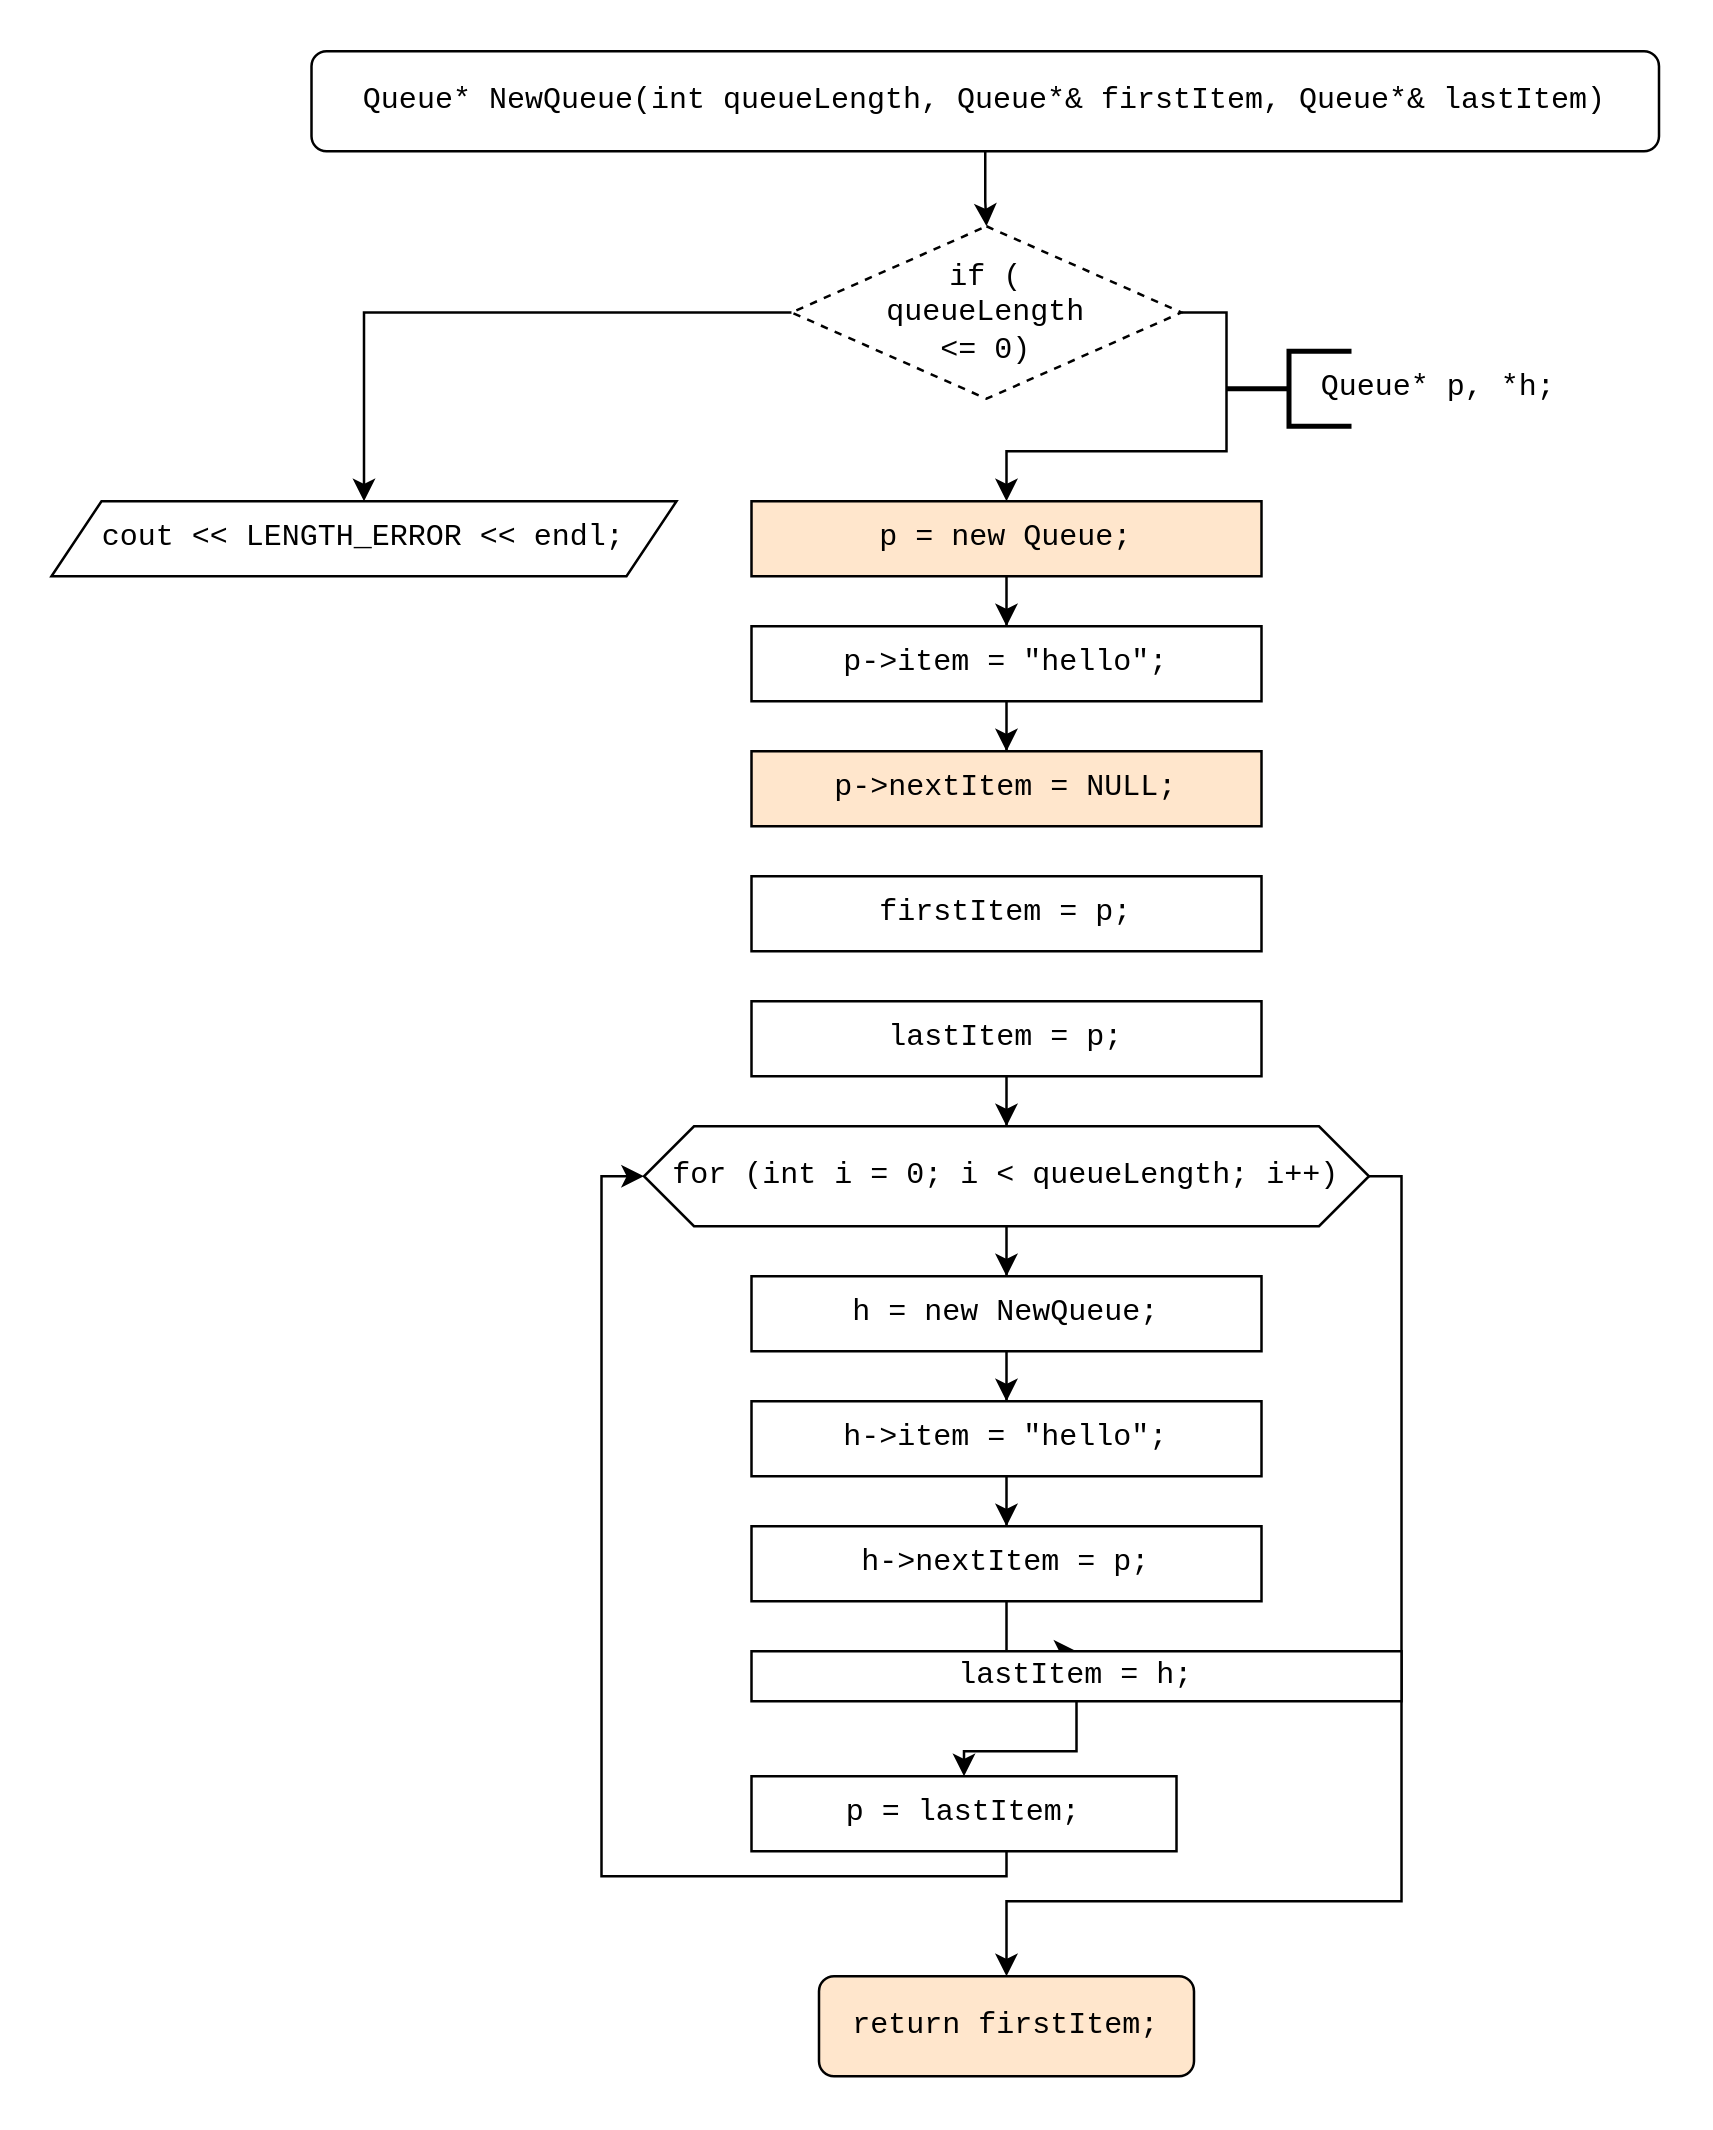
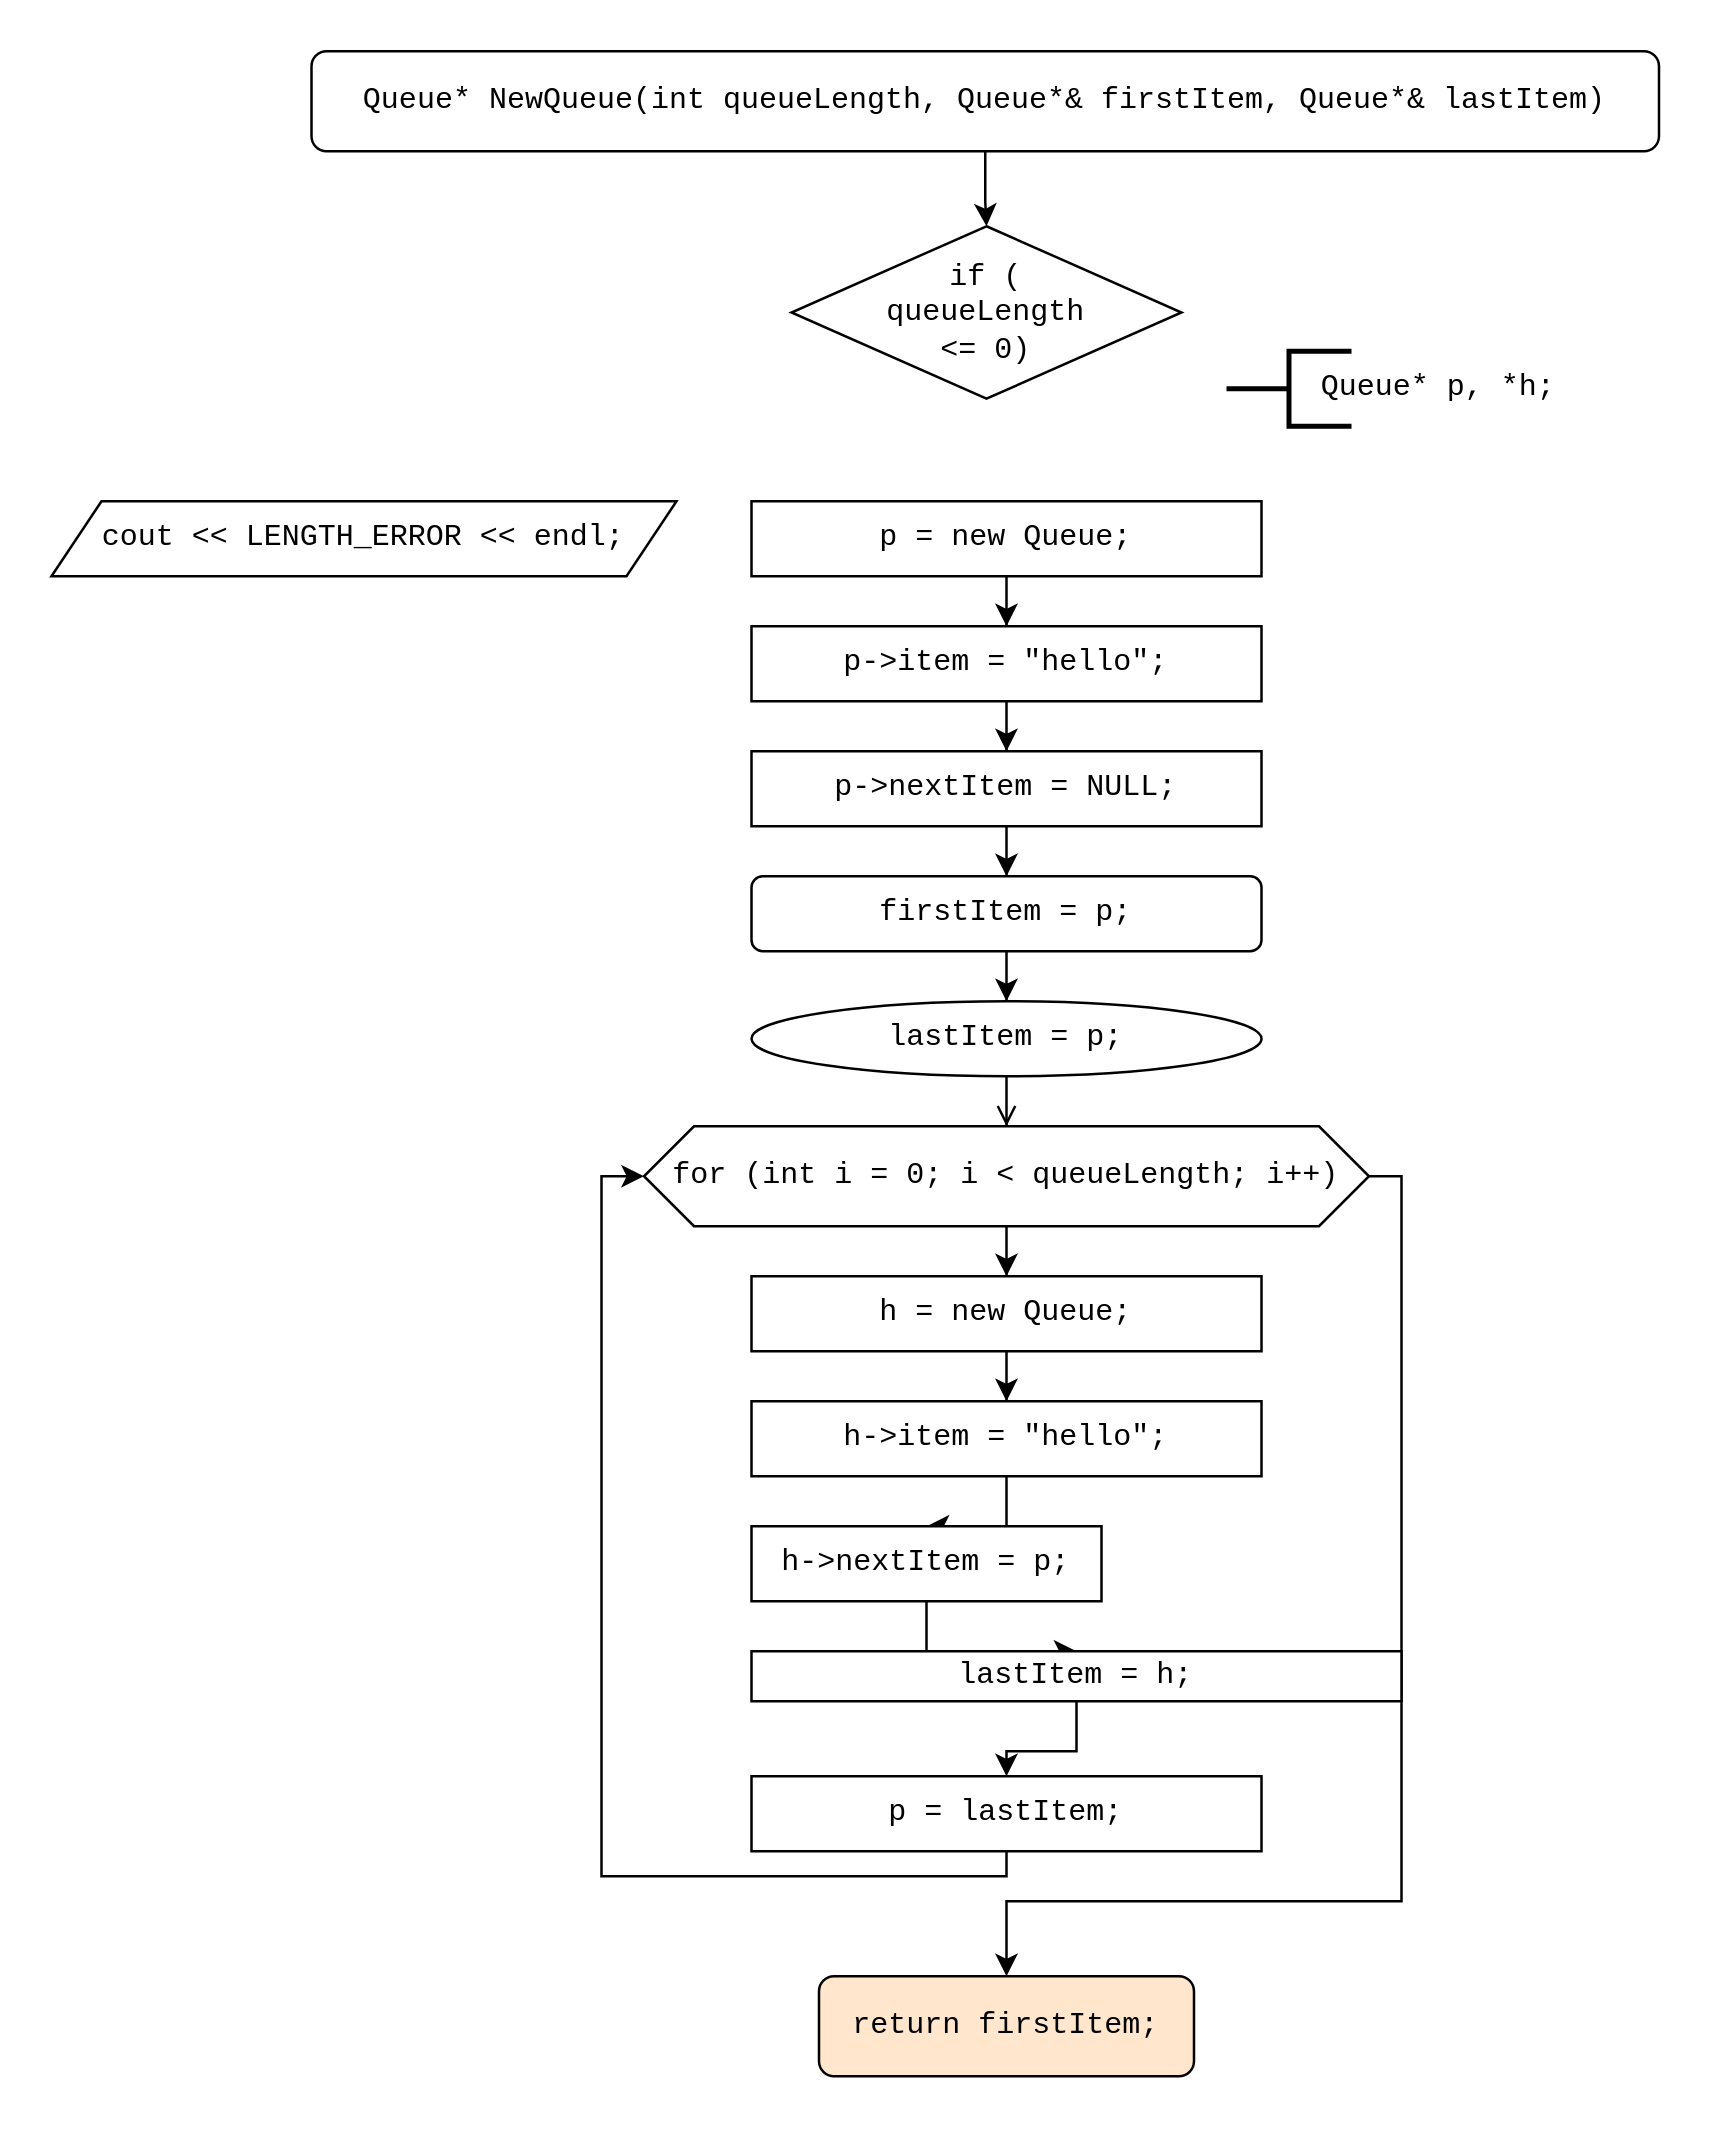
(492, 313) -> none
(986, 313) -> (986, 313)
(1191, 451) -> none
(1006, 539) -> (1006, 539)
(1006, 789) -> (1006, 789)
none -> (1006, 859)
(1006, 914) -> (1006, 914)
none -> (1006, 984)
(1006, 1039) -> (1006, 1039)
(1006, 1108) -> (1006, 1112)
(1006, 1314) -> (1006, 1314)
(1006, 1564) -> (926, 1564)
(964, 1814) -> (1006, 1814)
